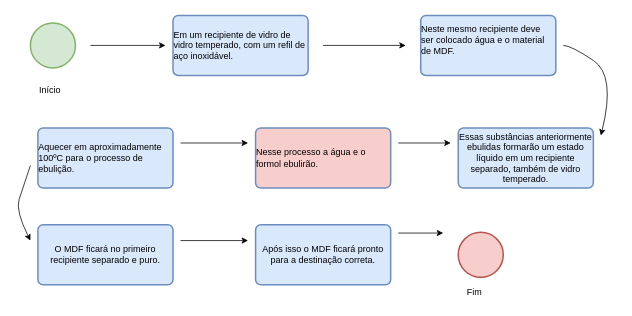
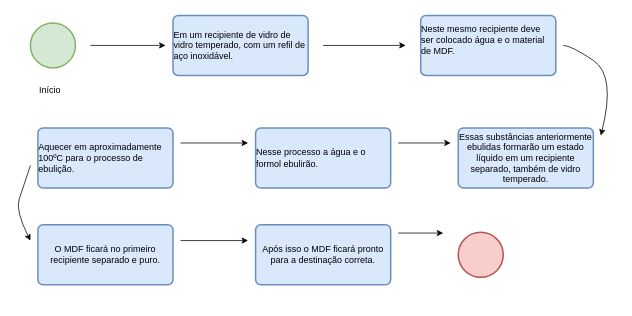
(323, 158) -> (323, 158)
(480, 292) -> none
